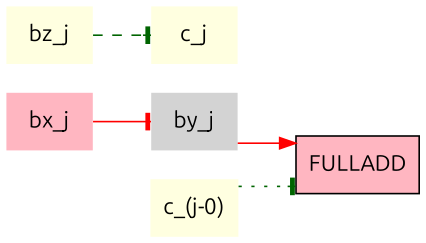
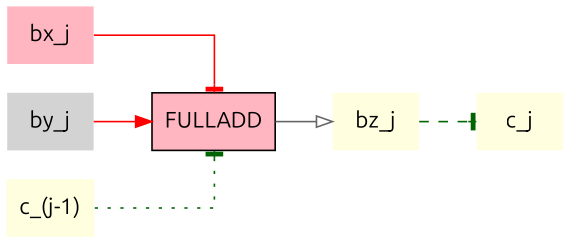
(118, 122) -> (179, 35)
none -> (296, 122)
(194, 208) -> (50, 208)
